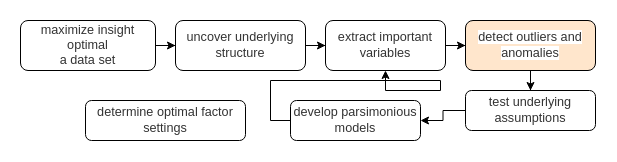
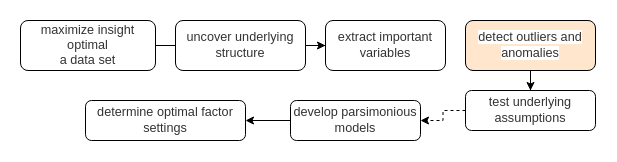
(167, 46) -> (170, 46)
(460, 46) -> none
(374, 81) -> (262, 121)
(443, 113) -> (443, 113)
